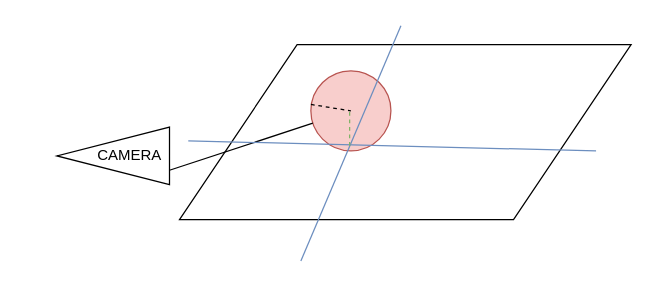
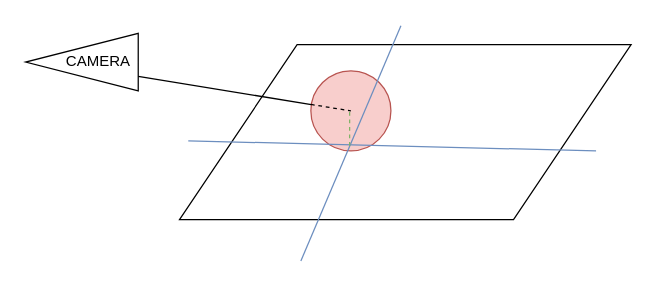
(113, 156) -> (82, 62)
